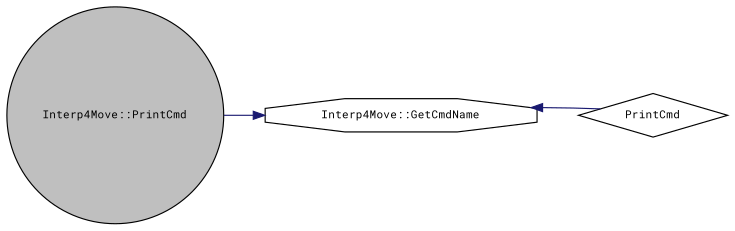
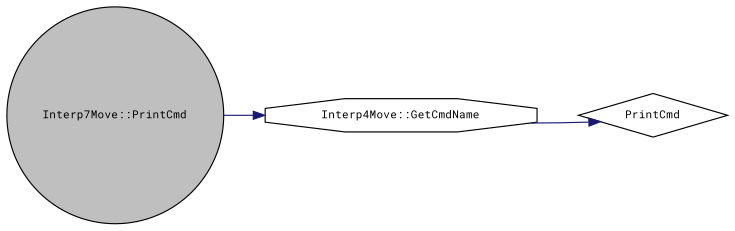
(571, 108) -> (560, 123)
(115, 115) -> (115, 115)
